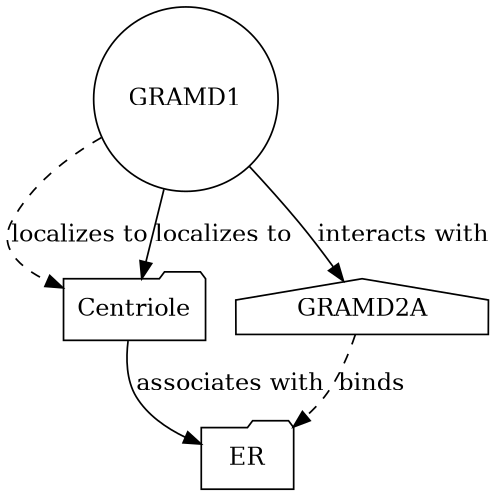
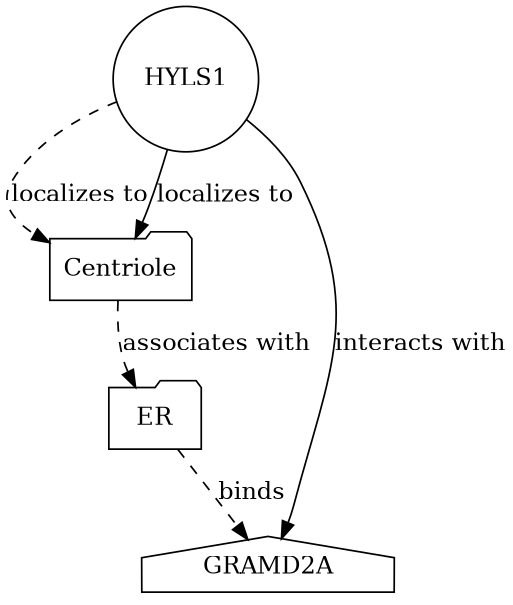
(186, 99) -> (186, 79)
(336, 379) -> (207, 487)
(138, 400) -> (119, 337)
